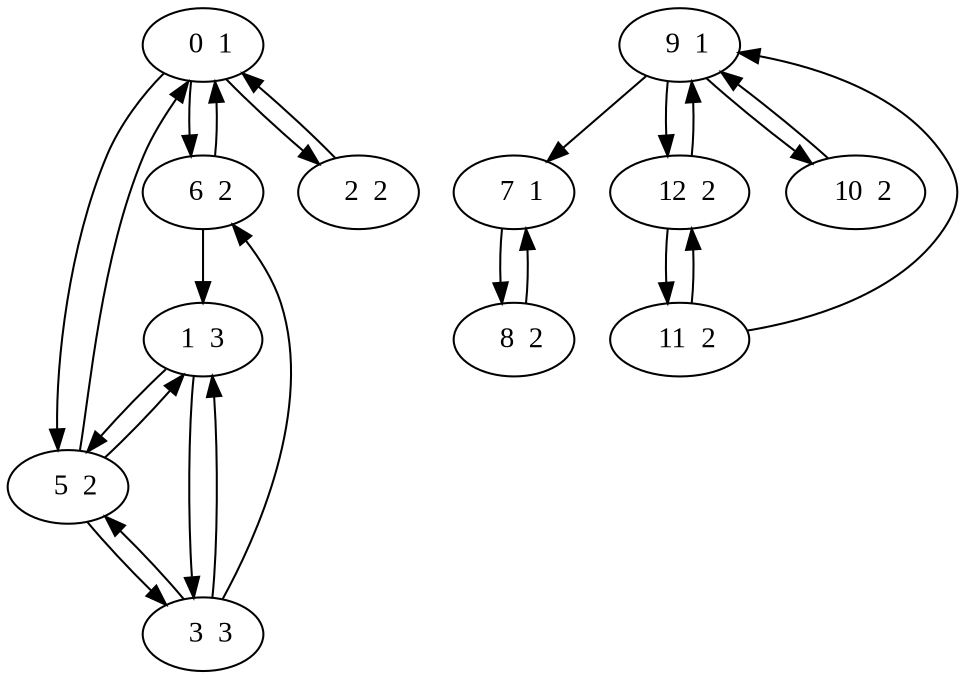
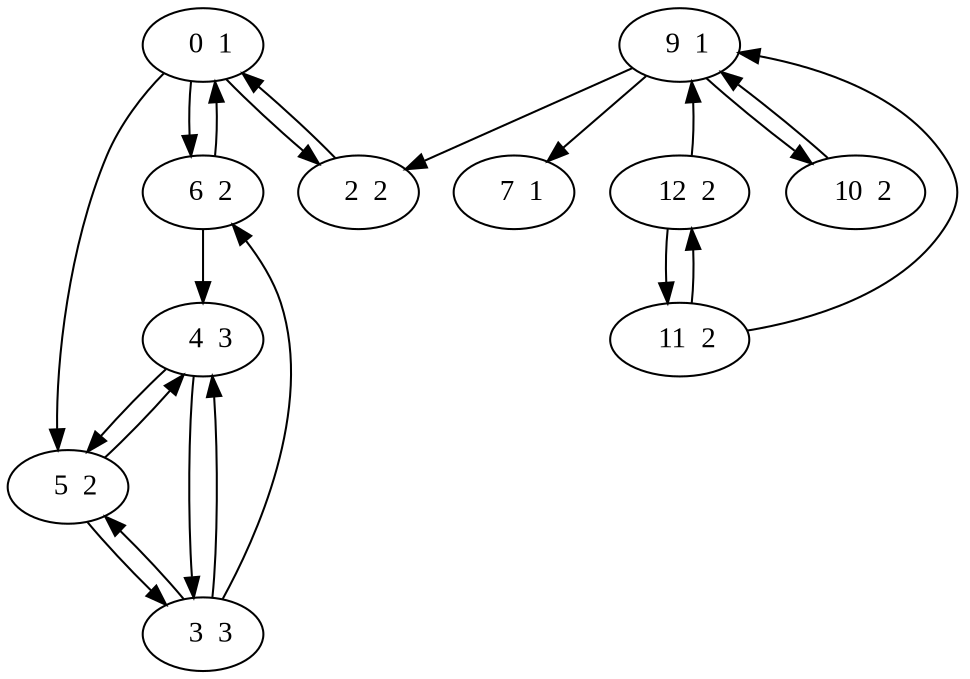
(666, 108) -> (528, 114)
(109, 269) -> none
(203, 340) -> (203, 340)
(514, 340) -> none
